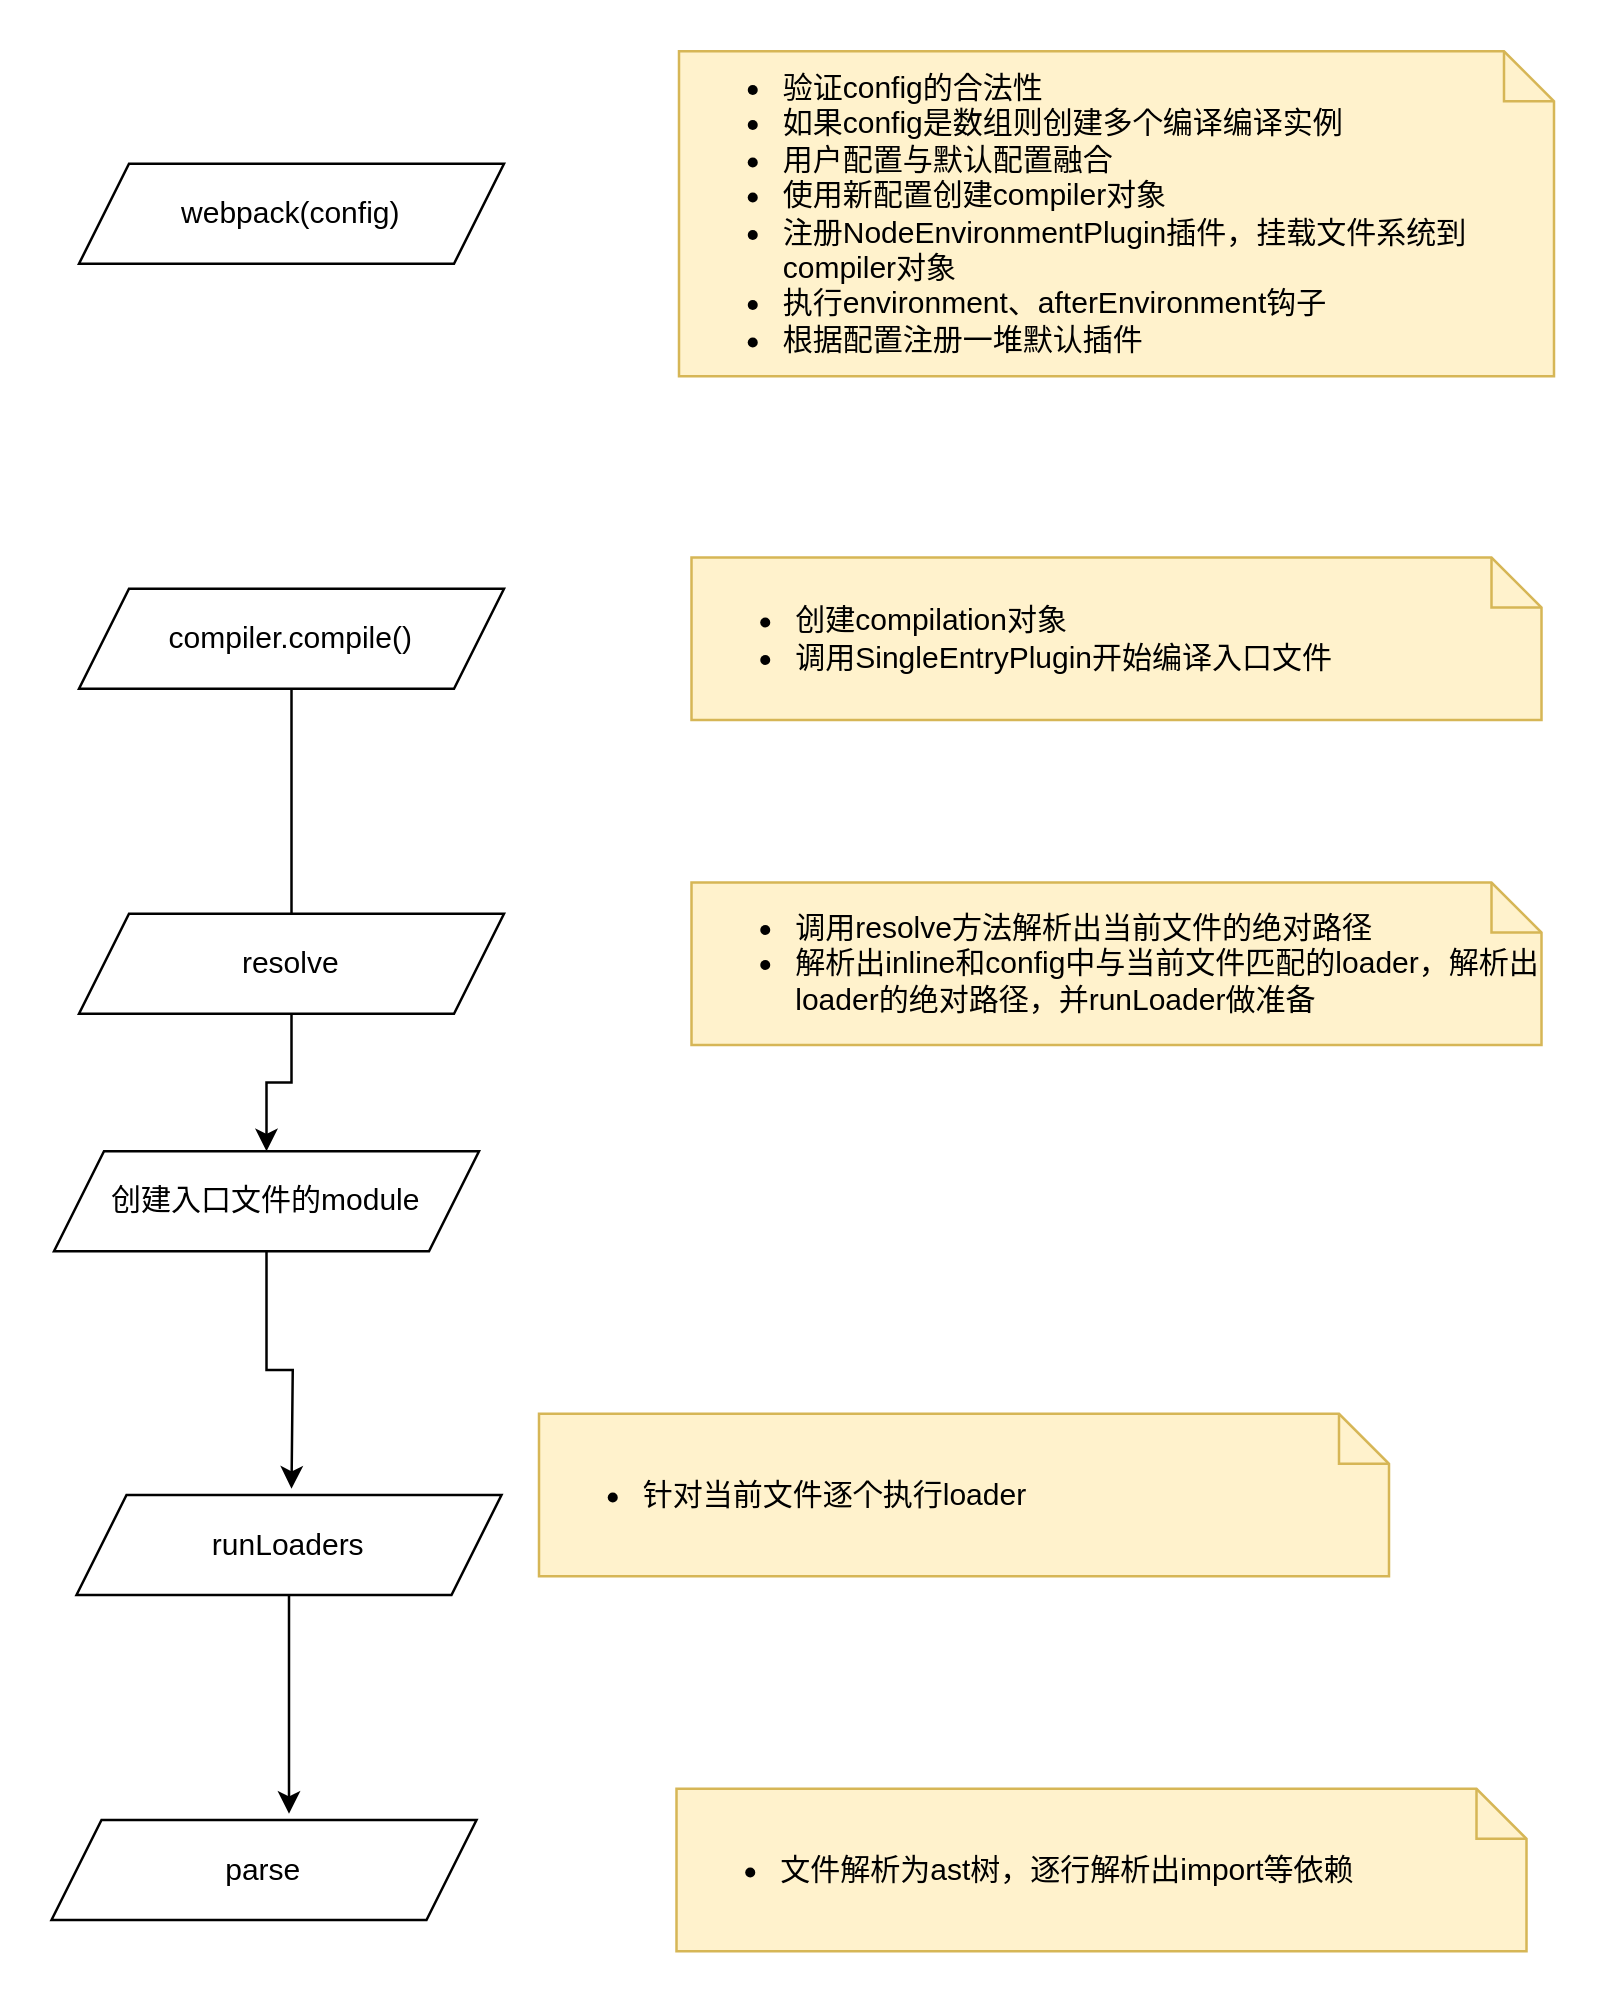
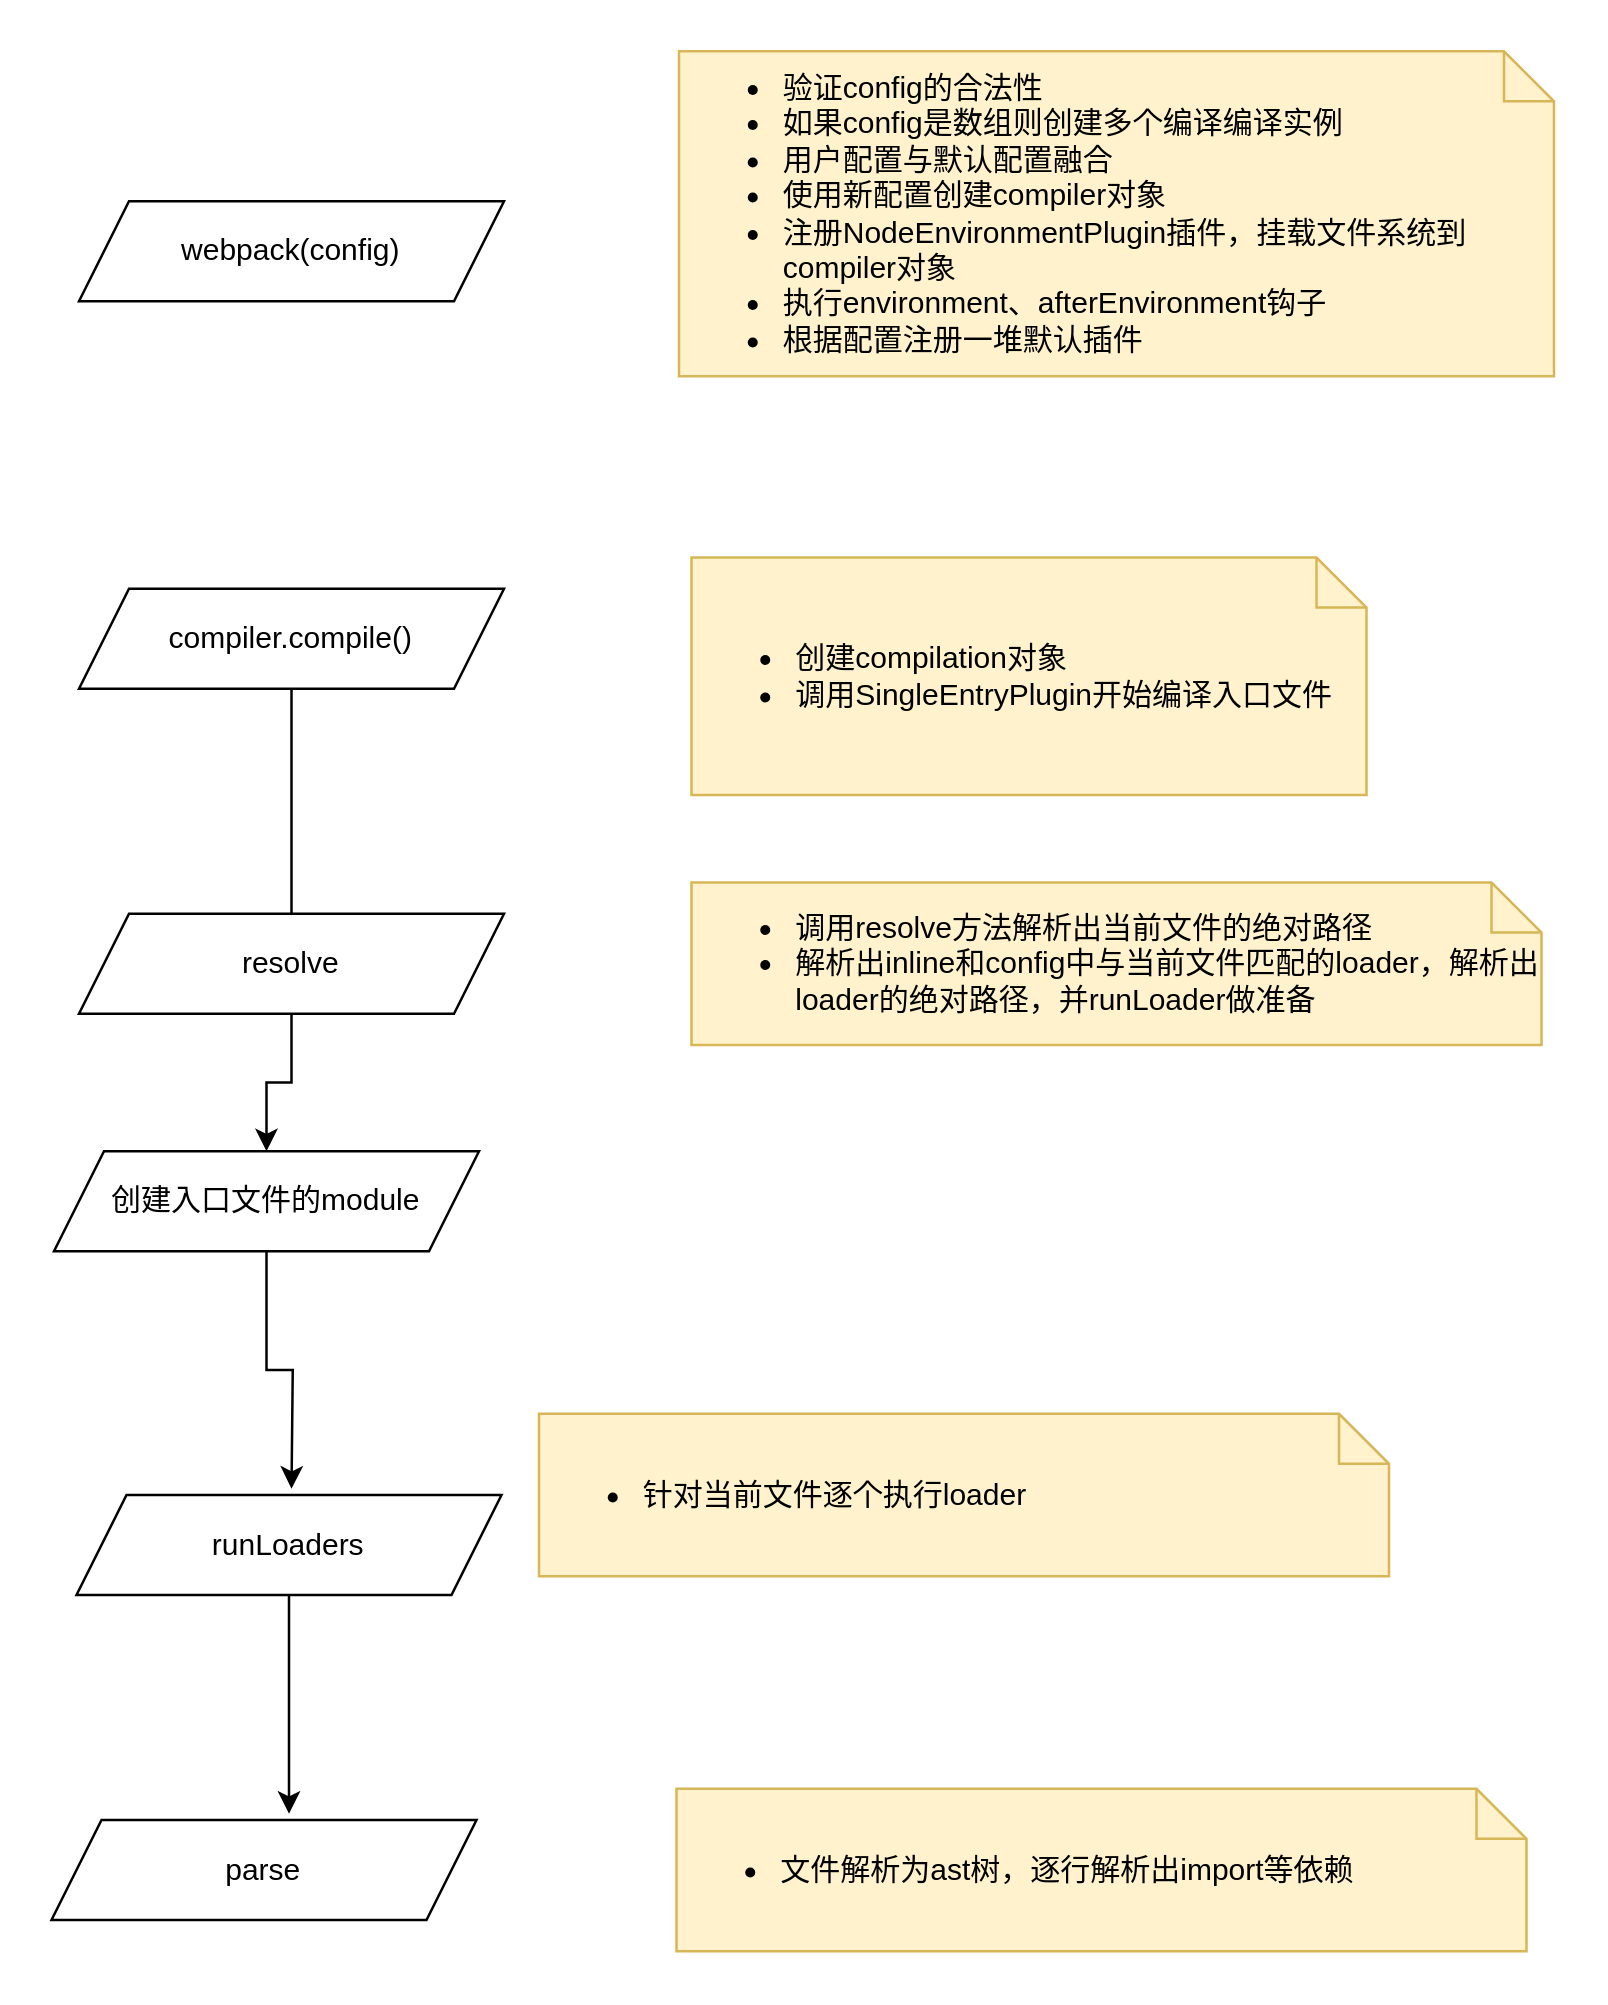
(291, 214) -> (291, 251)
(1116, 639) -> (1029, 676)
